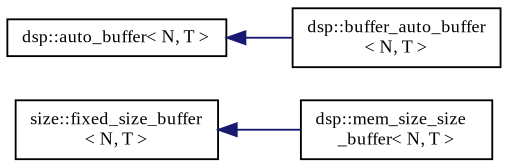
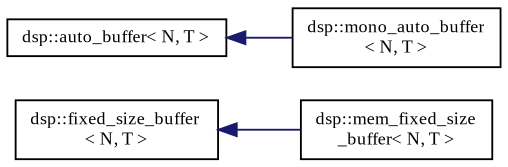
(397, 38) -> (397, 38)
(117, 130) -> (117, 130)
(397, 130) -> (397, 130)
